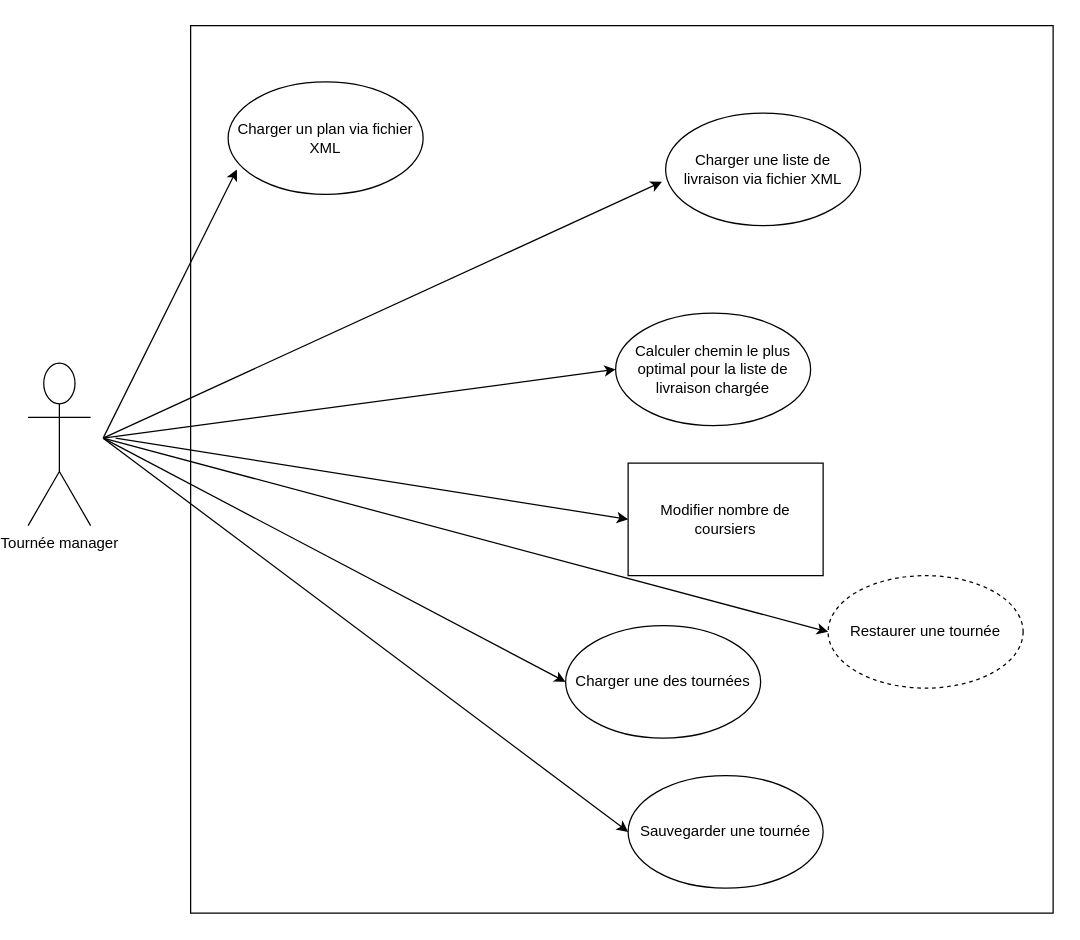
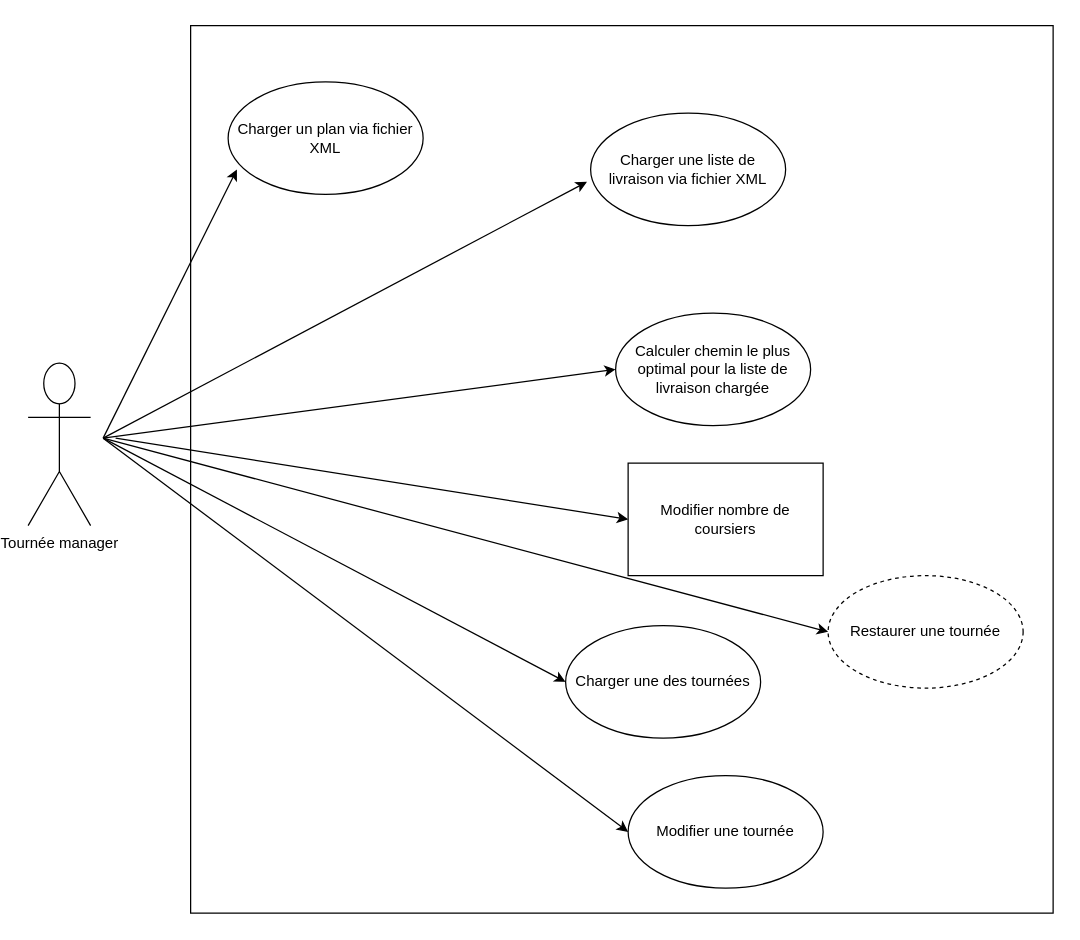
(763, 169) -> (688, 169)
(726, 832) -> (726, 832)
